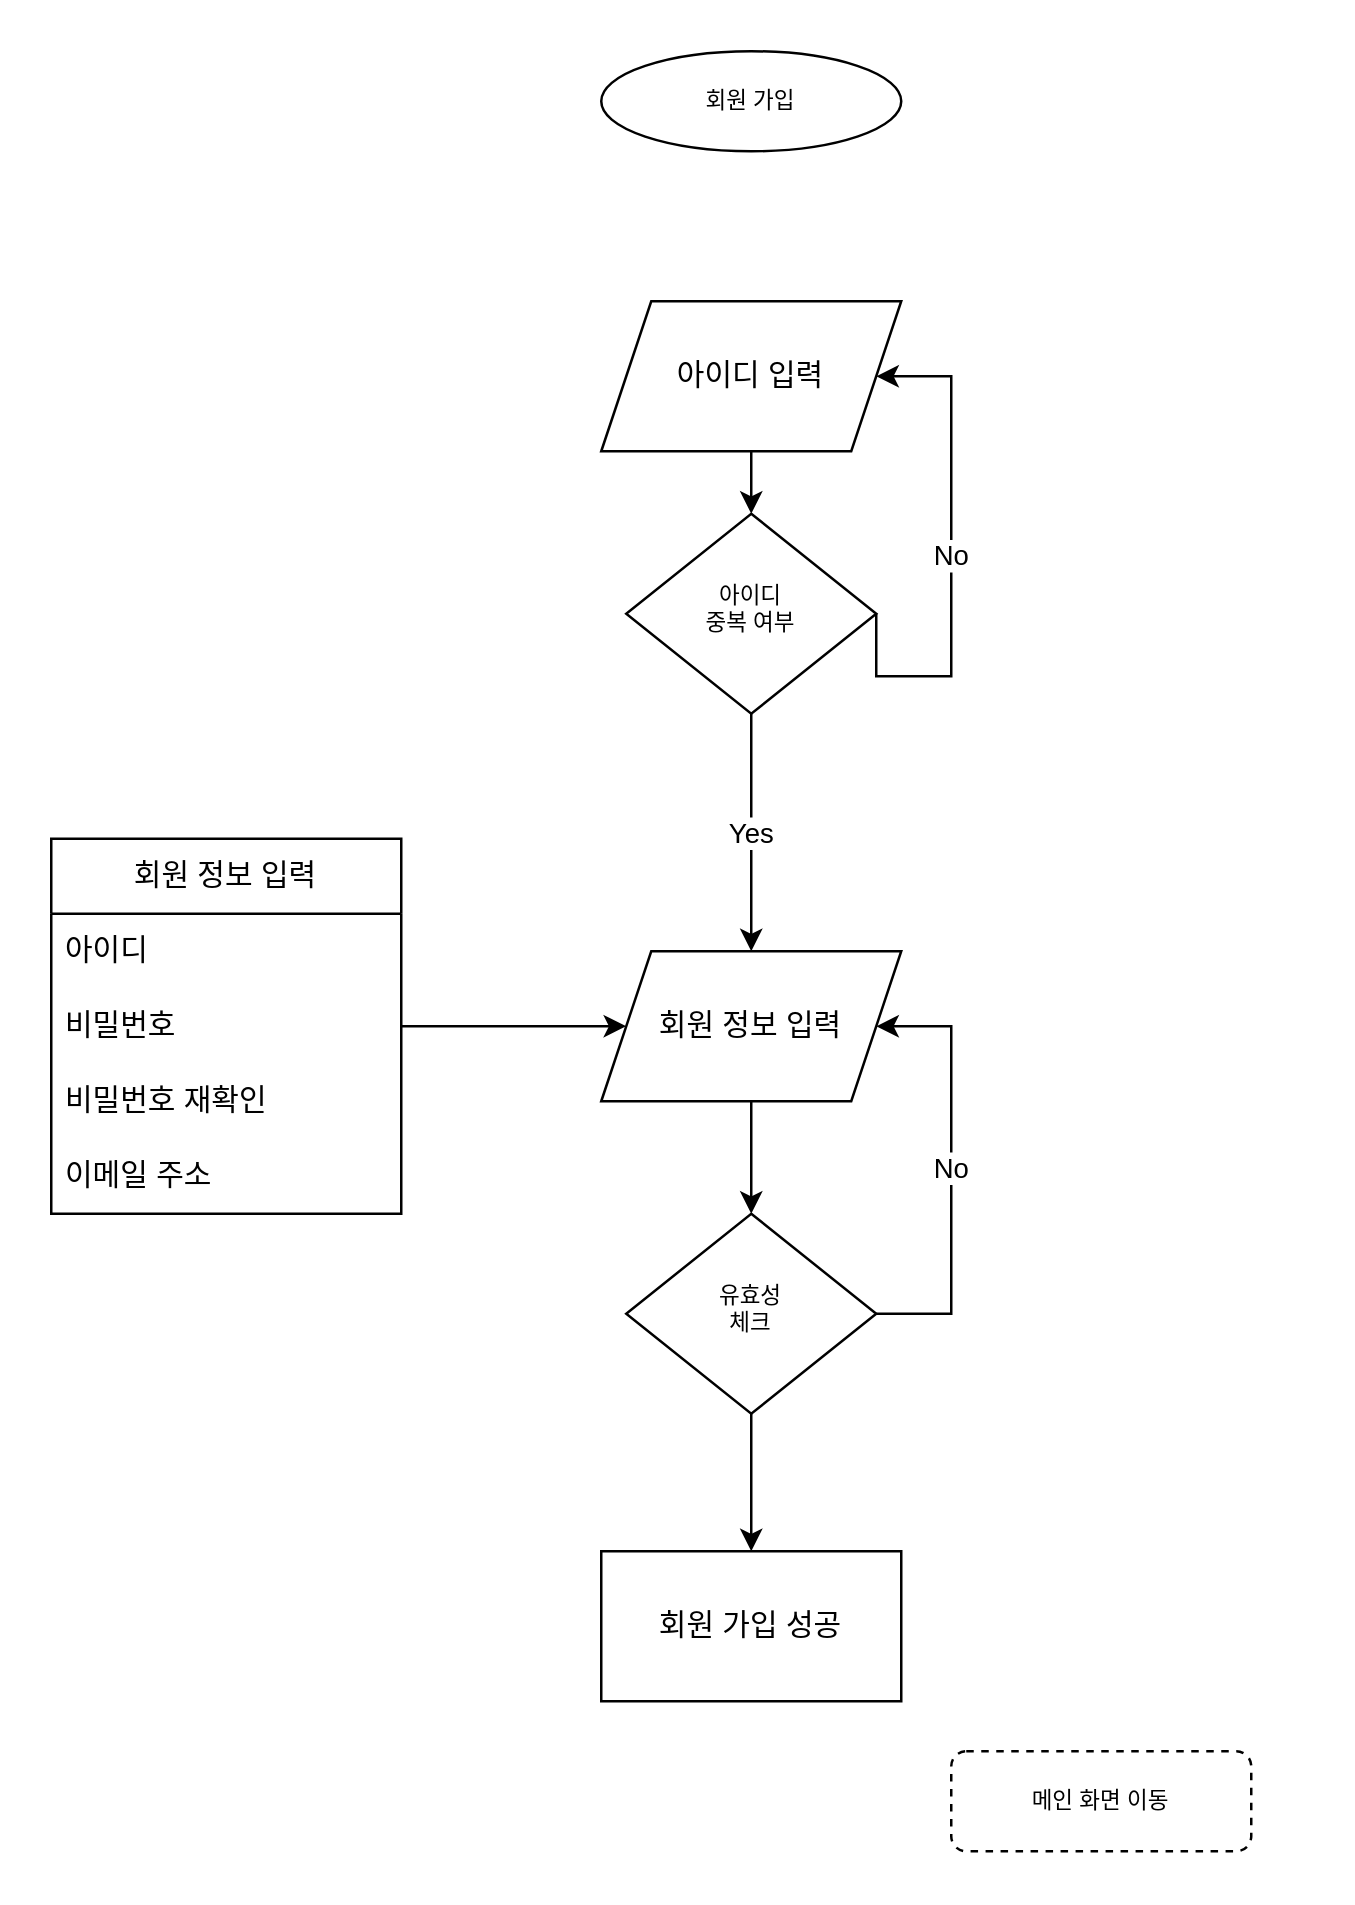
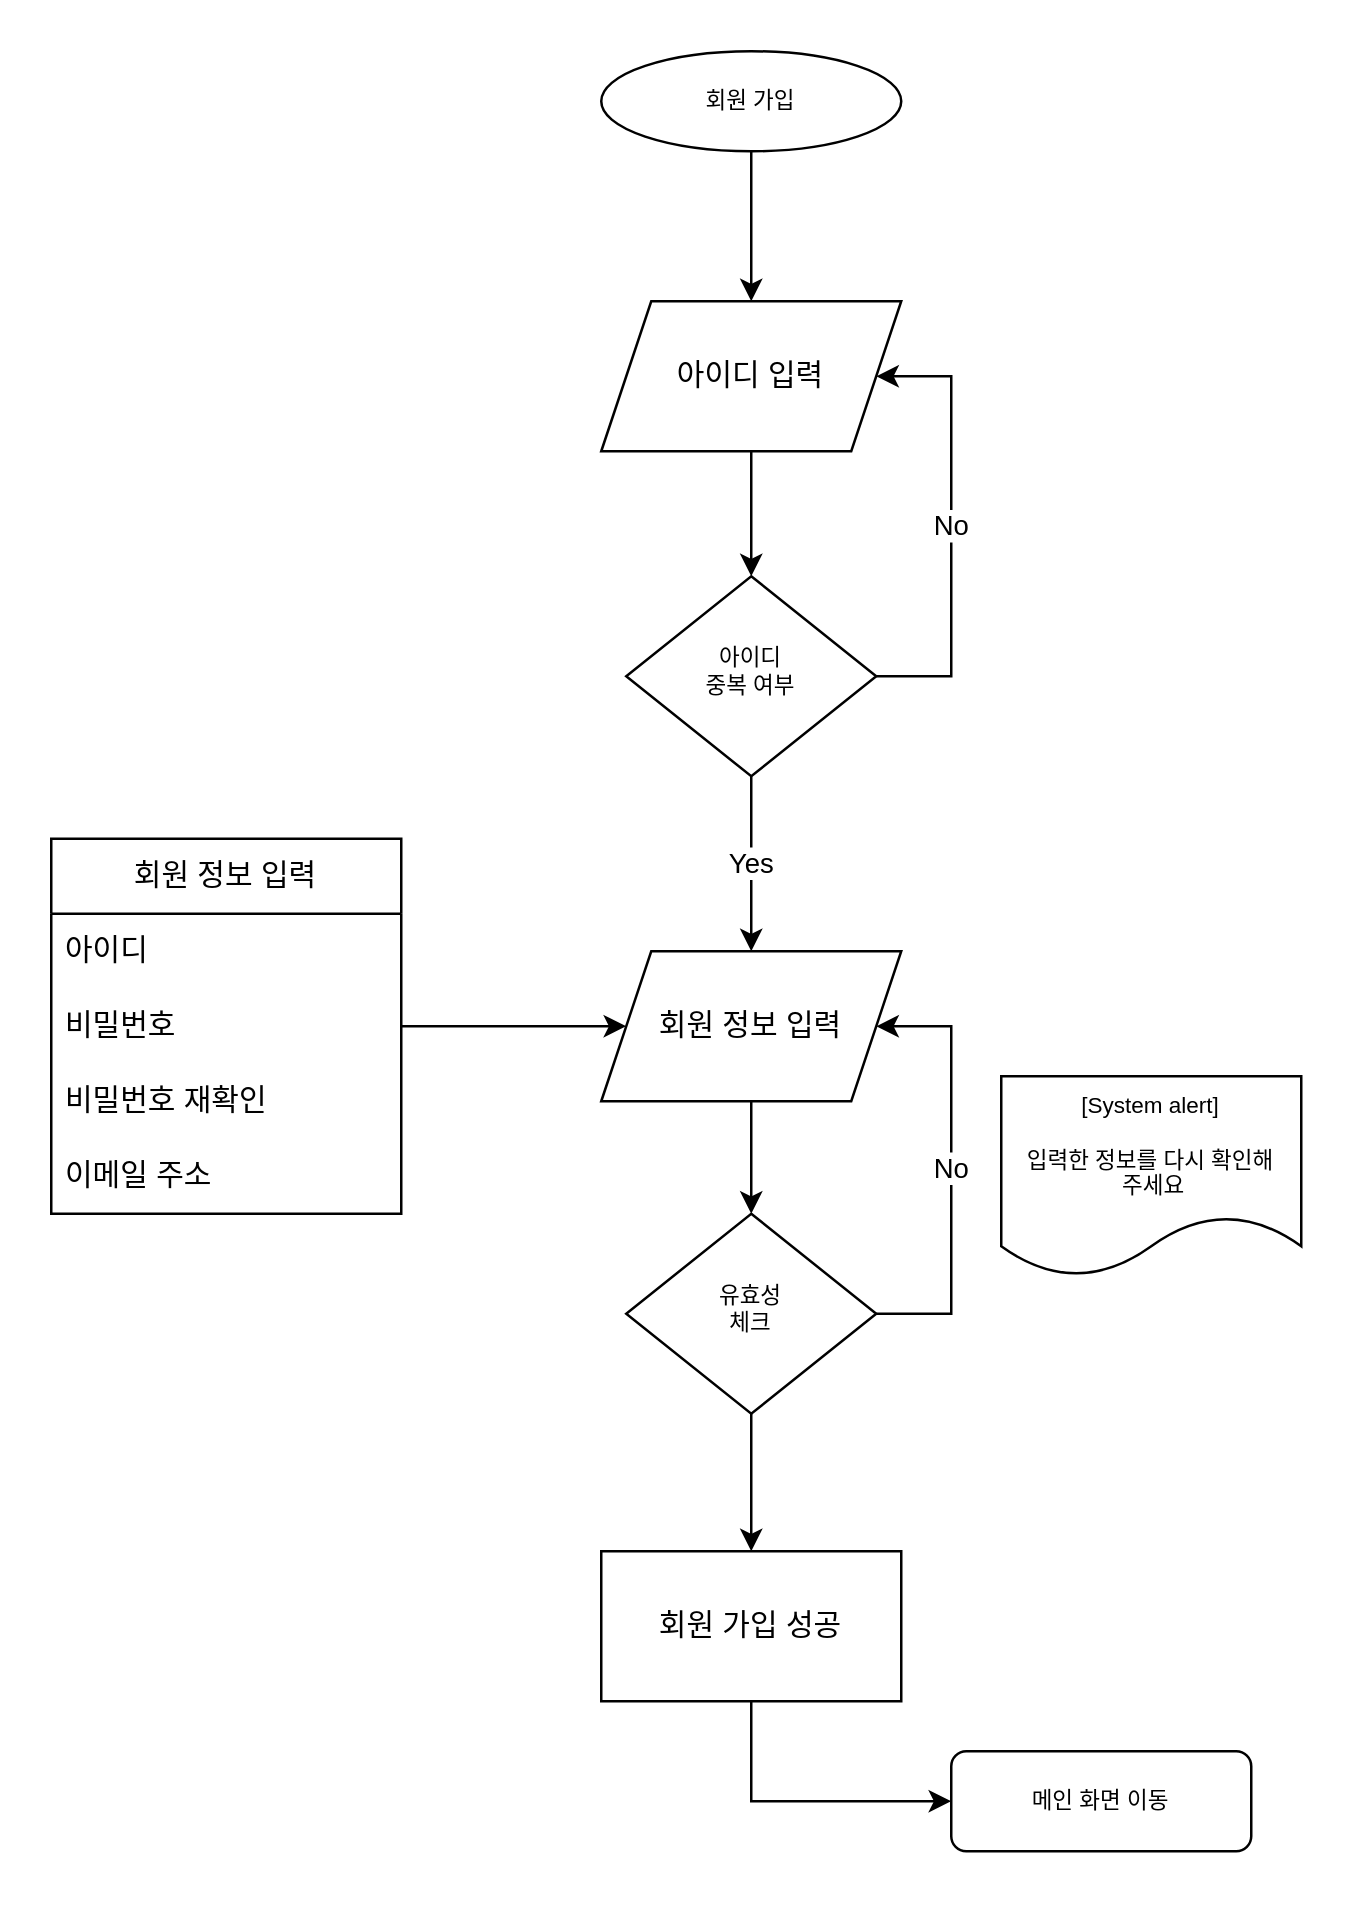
none -> (751, 218)
(751, 614) -> (751, 676)
none -> (1151, 1176)
none -> (793, 1801)
(1101, 1801) -> (1101, 1801)
